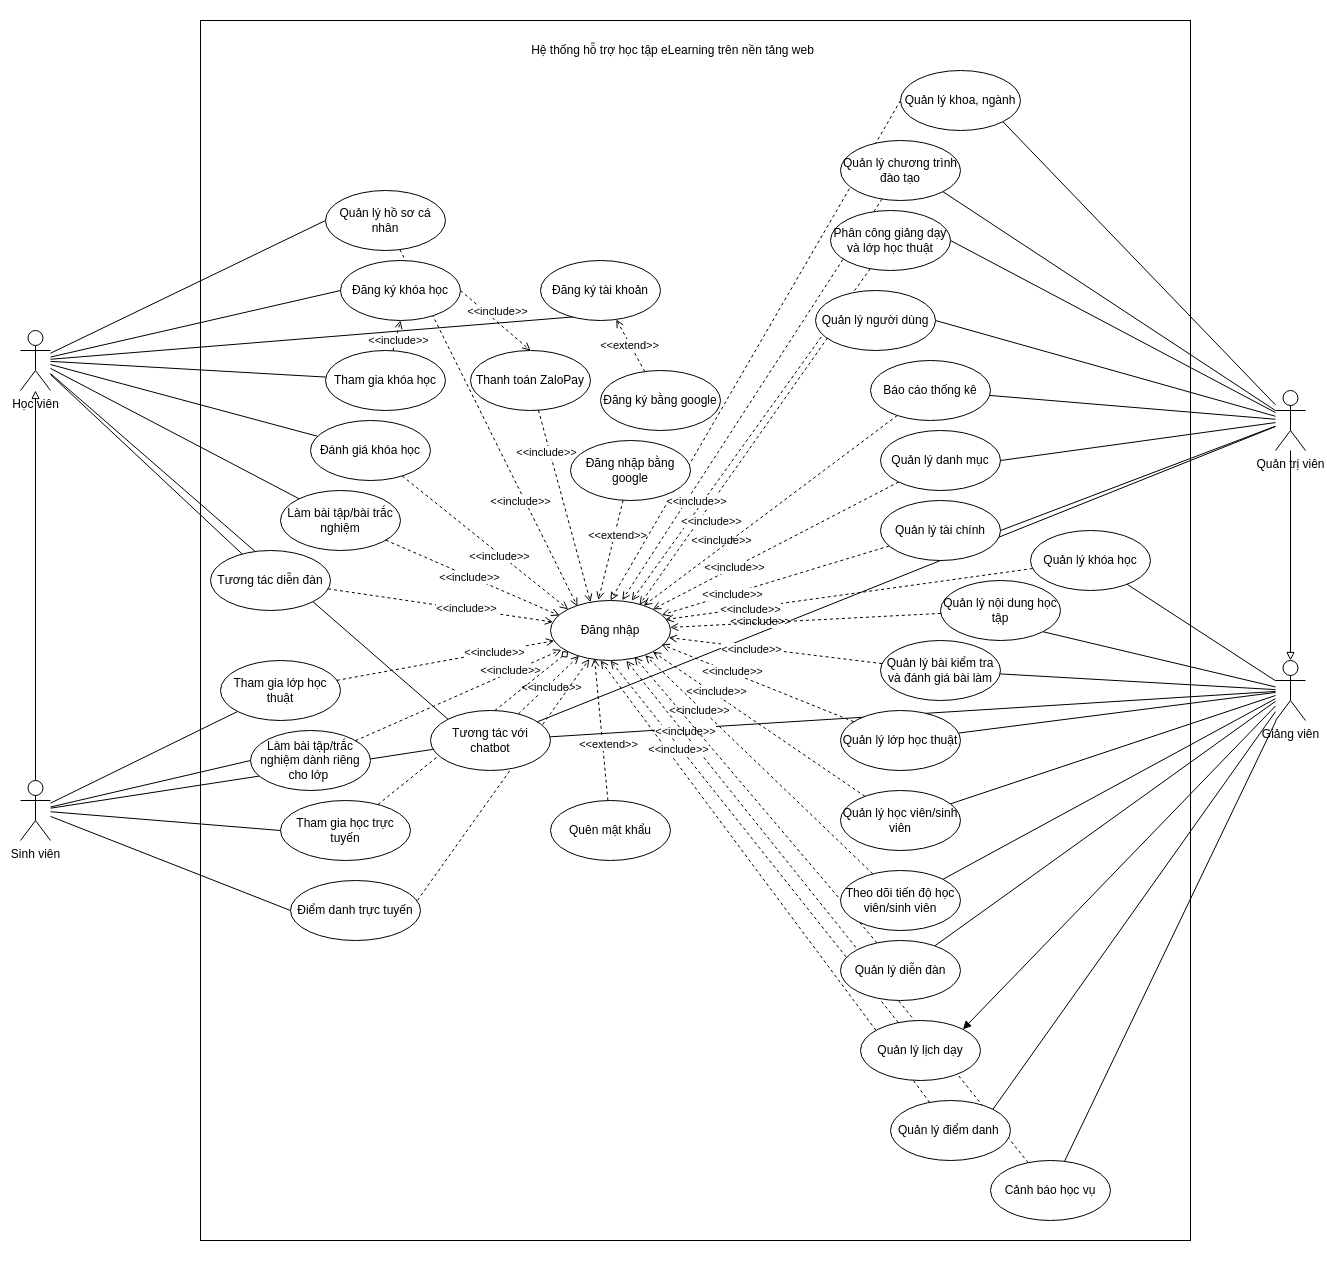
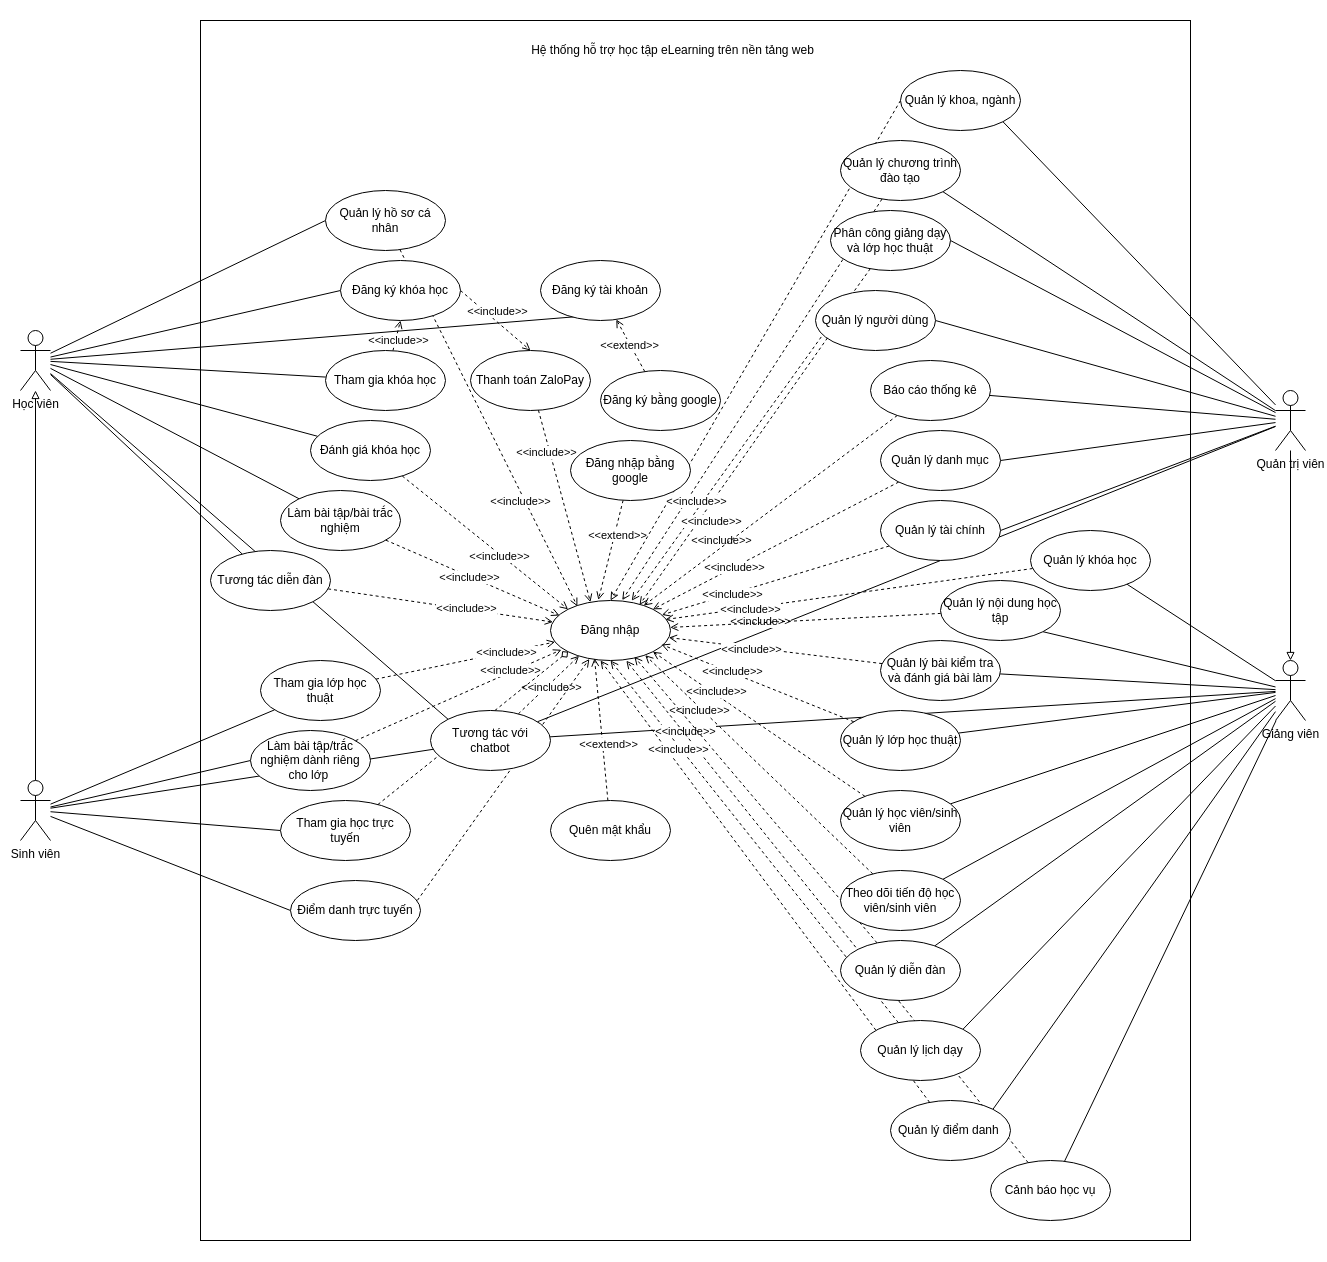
(281, 691) -> (321, 691)
(969, 1023) -> (966, 1026)
